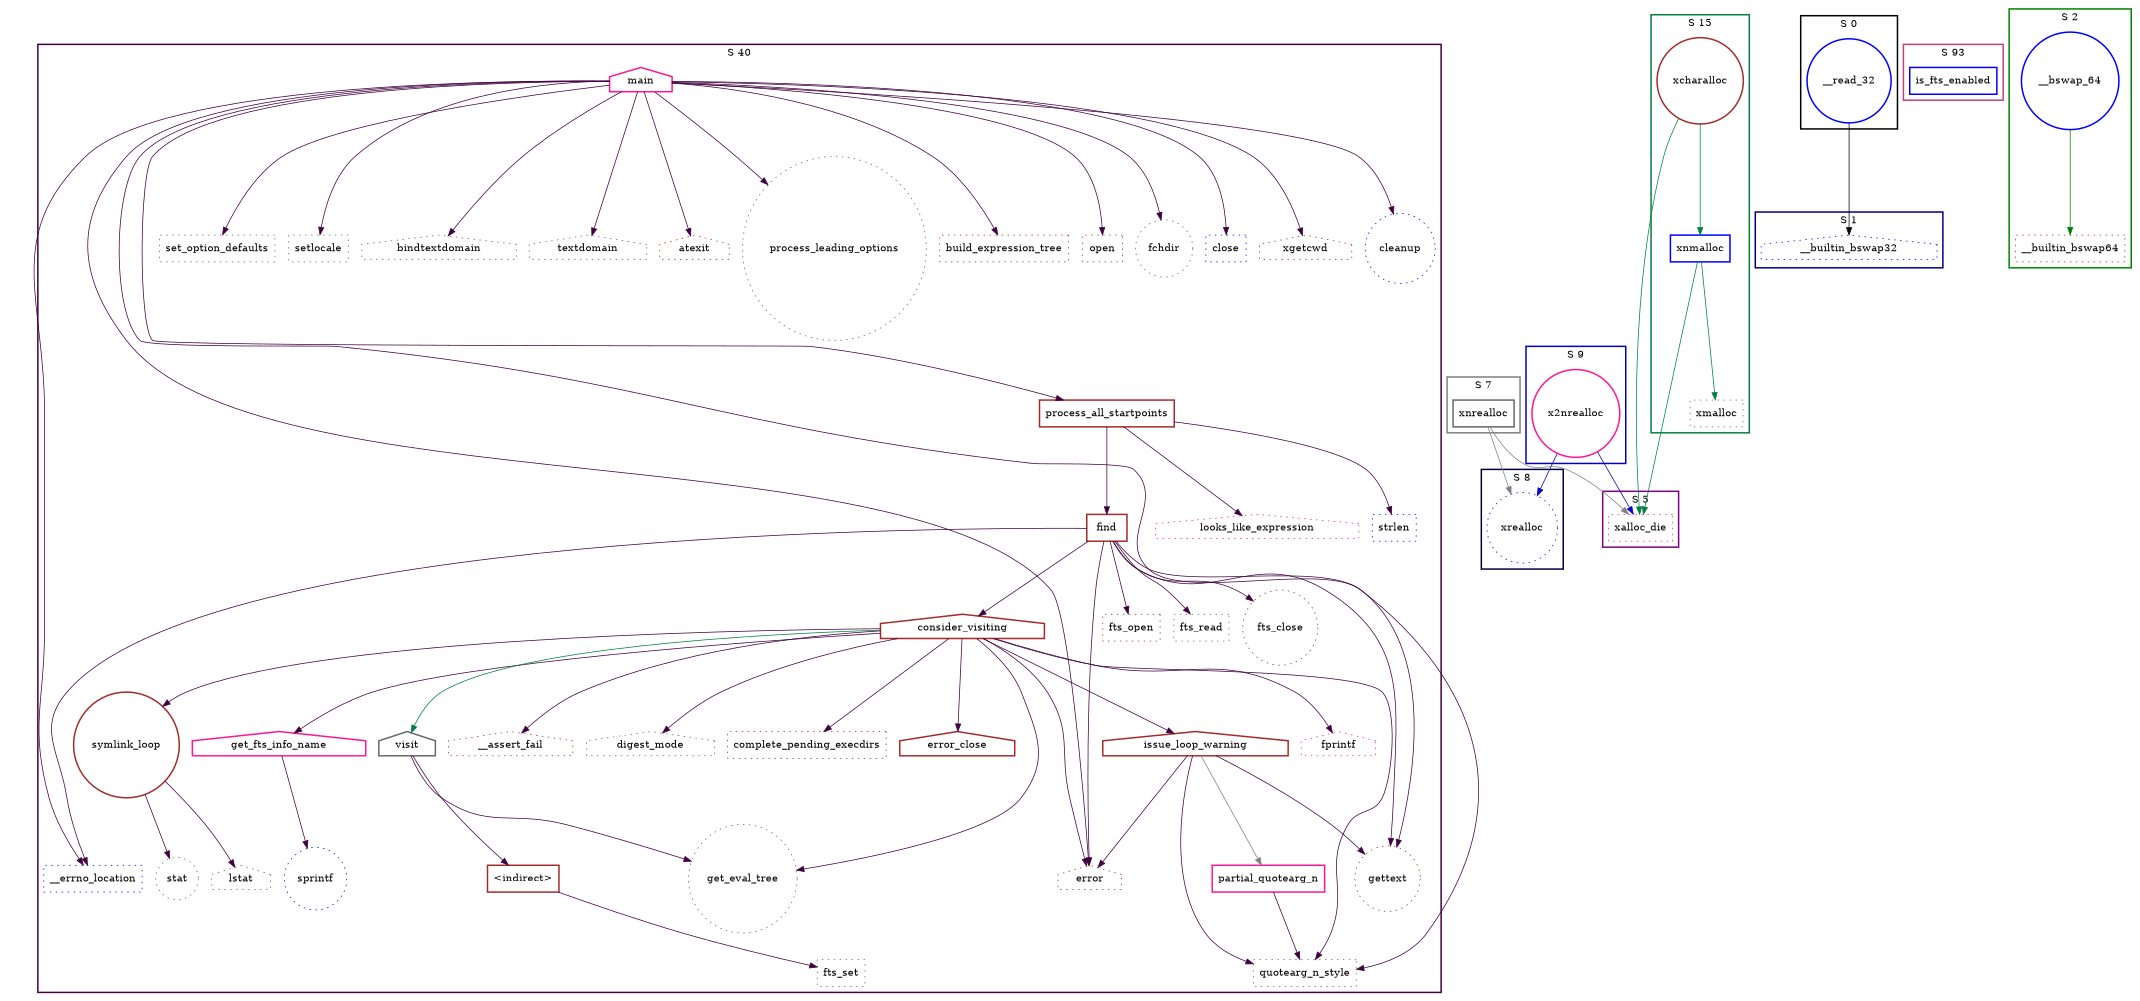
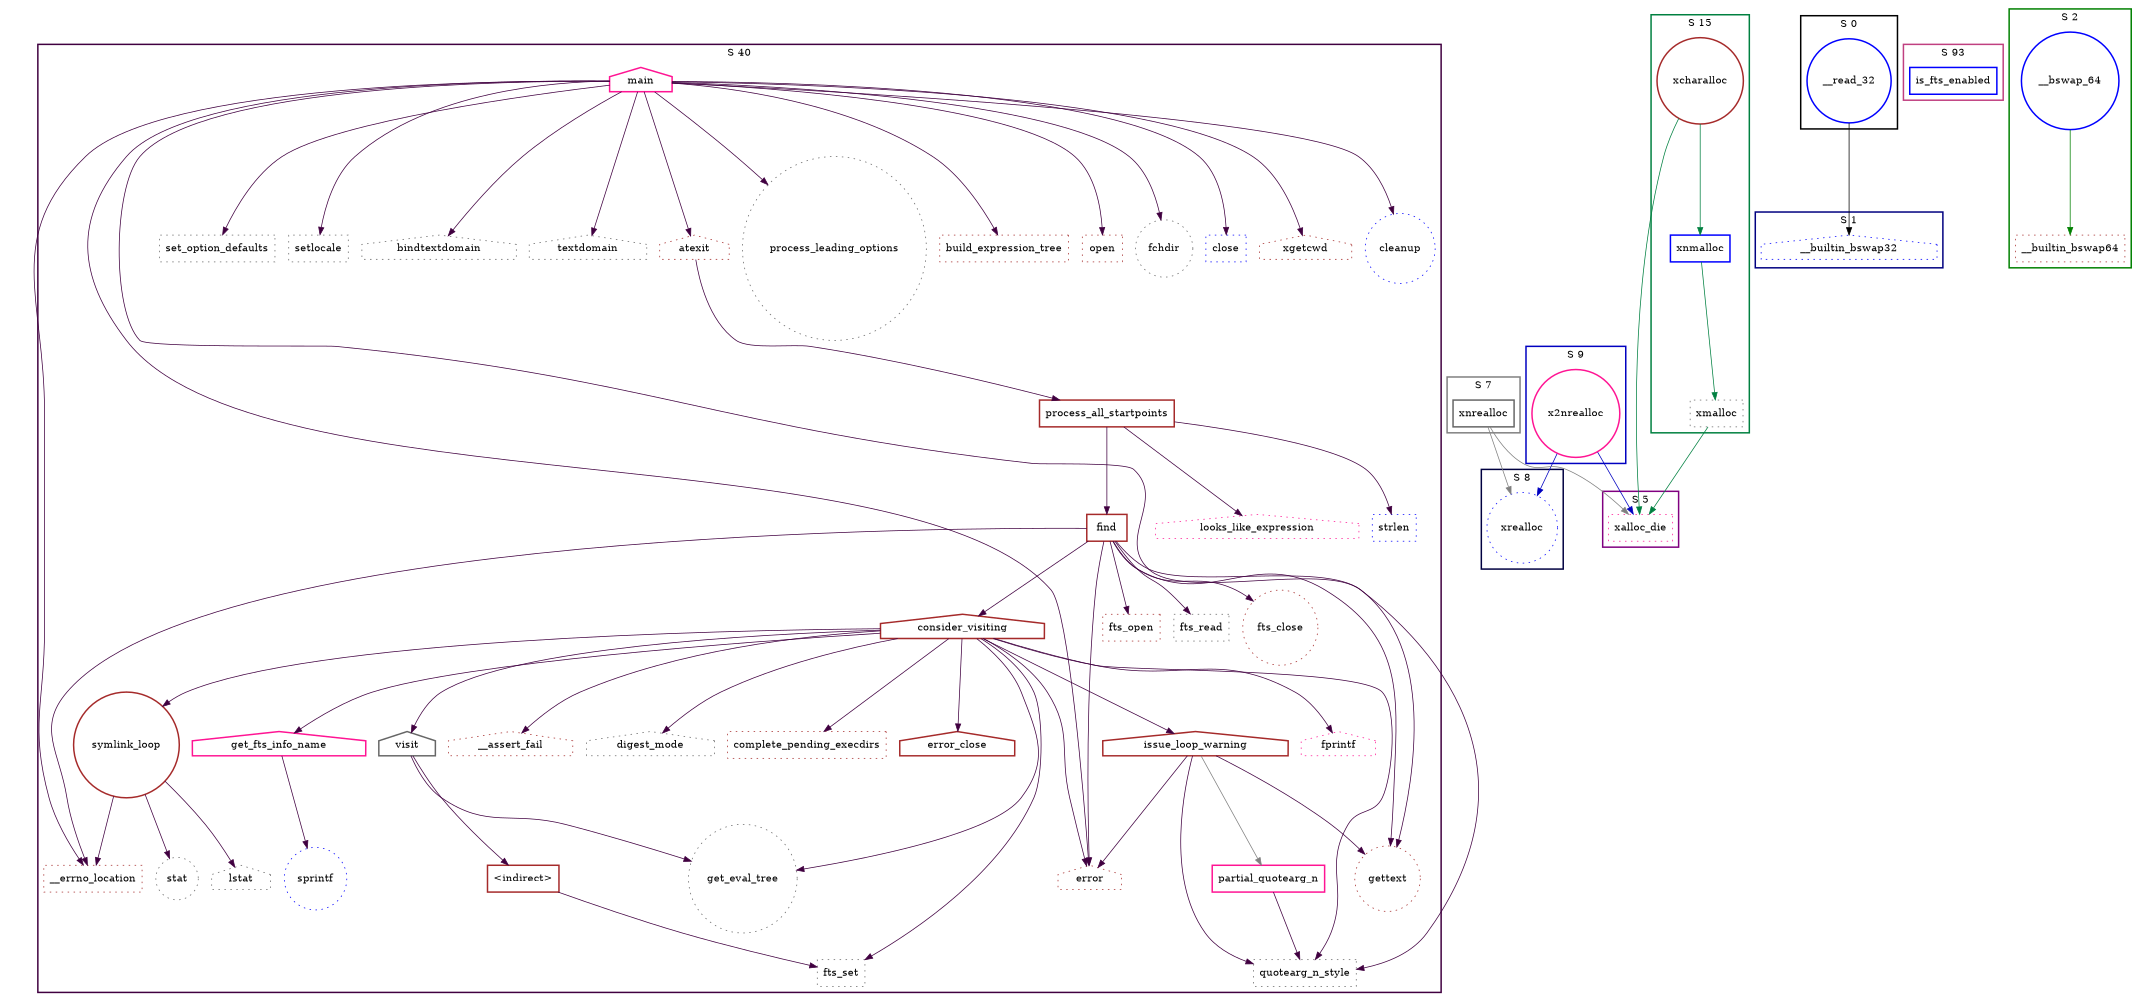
(396, 345) -> (850, 353)
(1671, 384) -> (1681, 467)
(636, 647) -> (636, 647)
none -> (1023, 818)
none -> (106, 827)
(93, 879) -> (93, 879)
